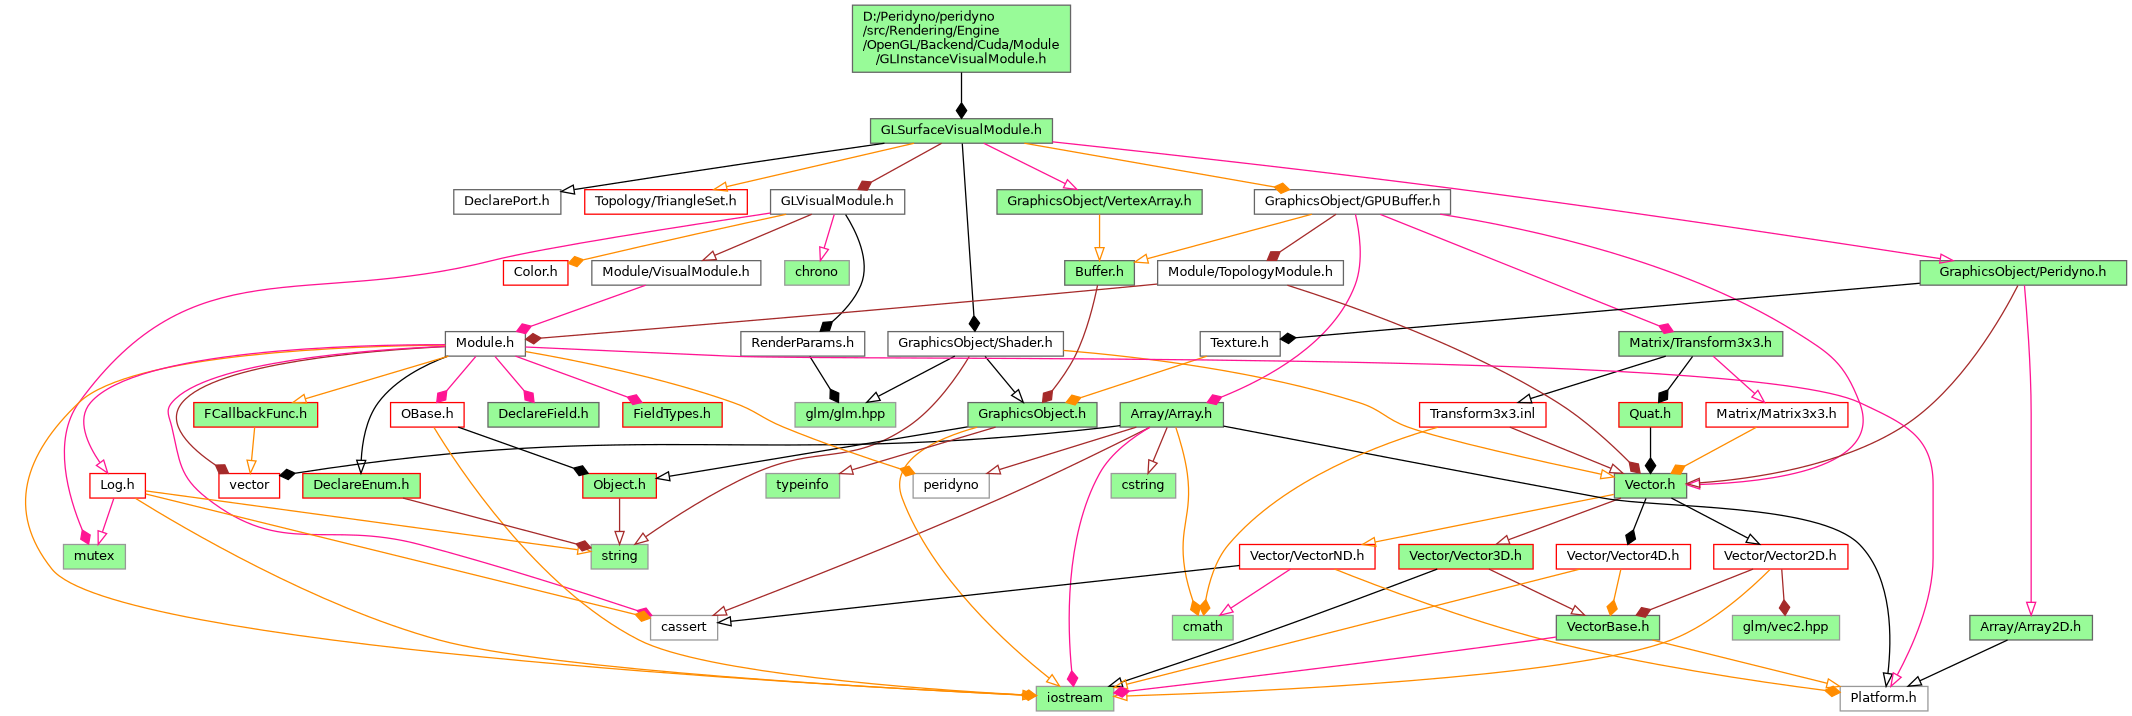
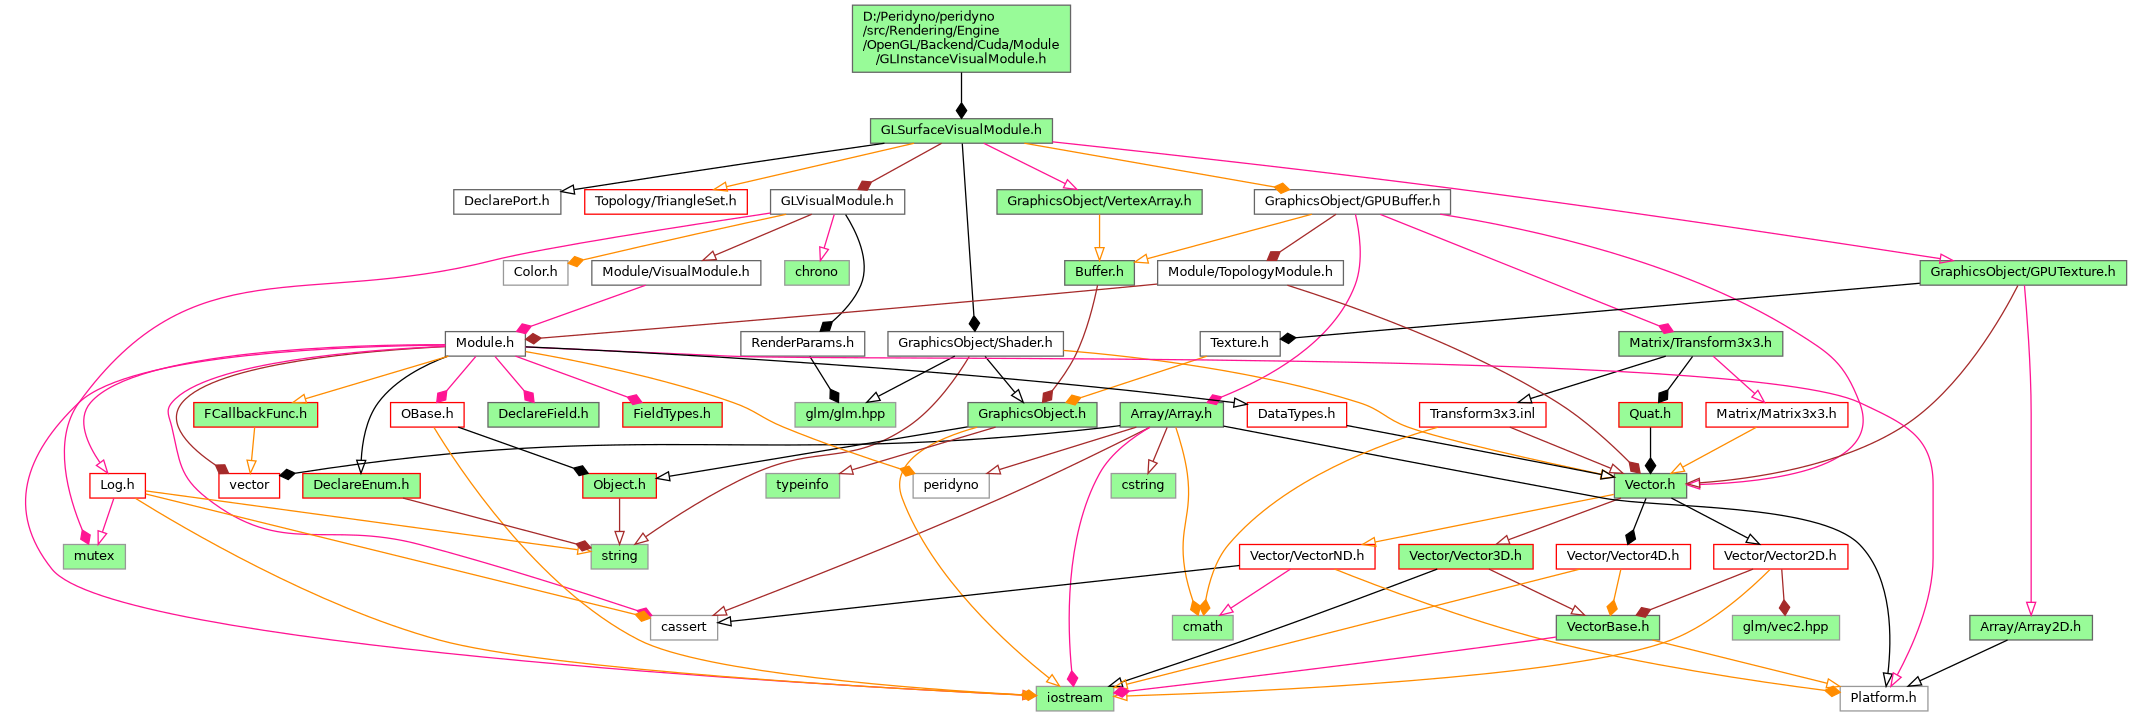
(536, 273) -> (536, 273)
(2023, 273) -> (2023, 273)
none -> (1297, 415)
(1720, 447) -> (1720, 447)
(252, 628) -> (252, 628)
